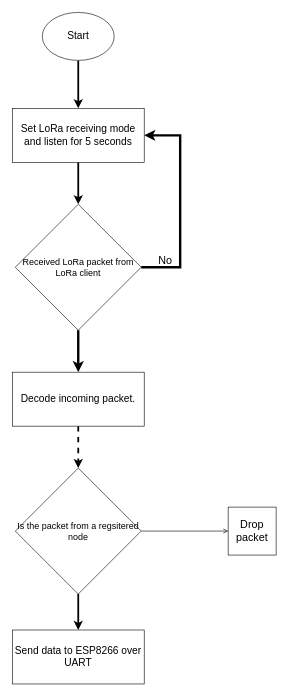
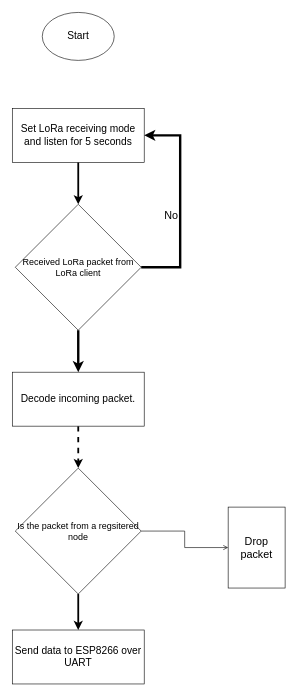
(78, 81) -> none
(165, 267) -> (171, 222)
(252, 531) -> (257, 548)
